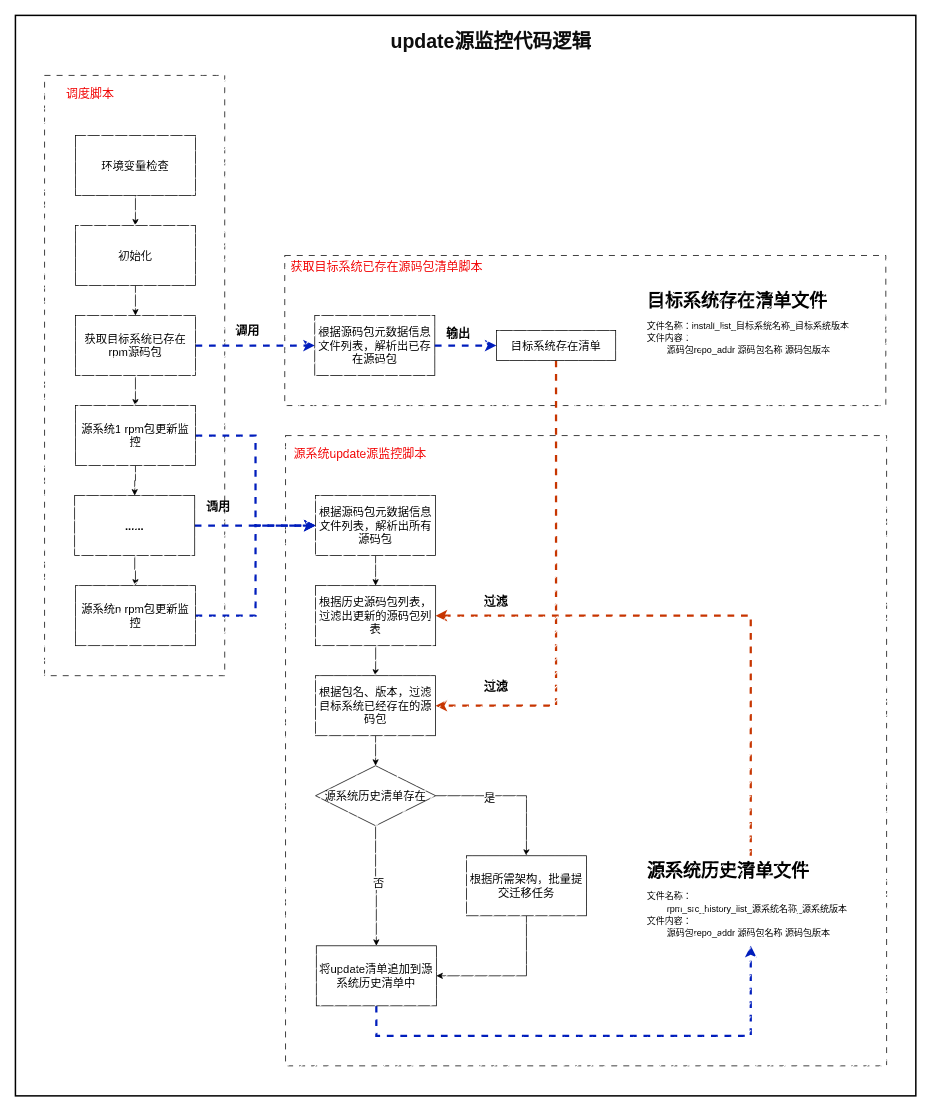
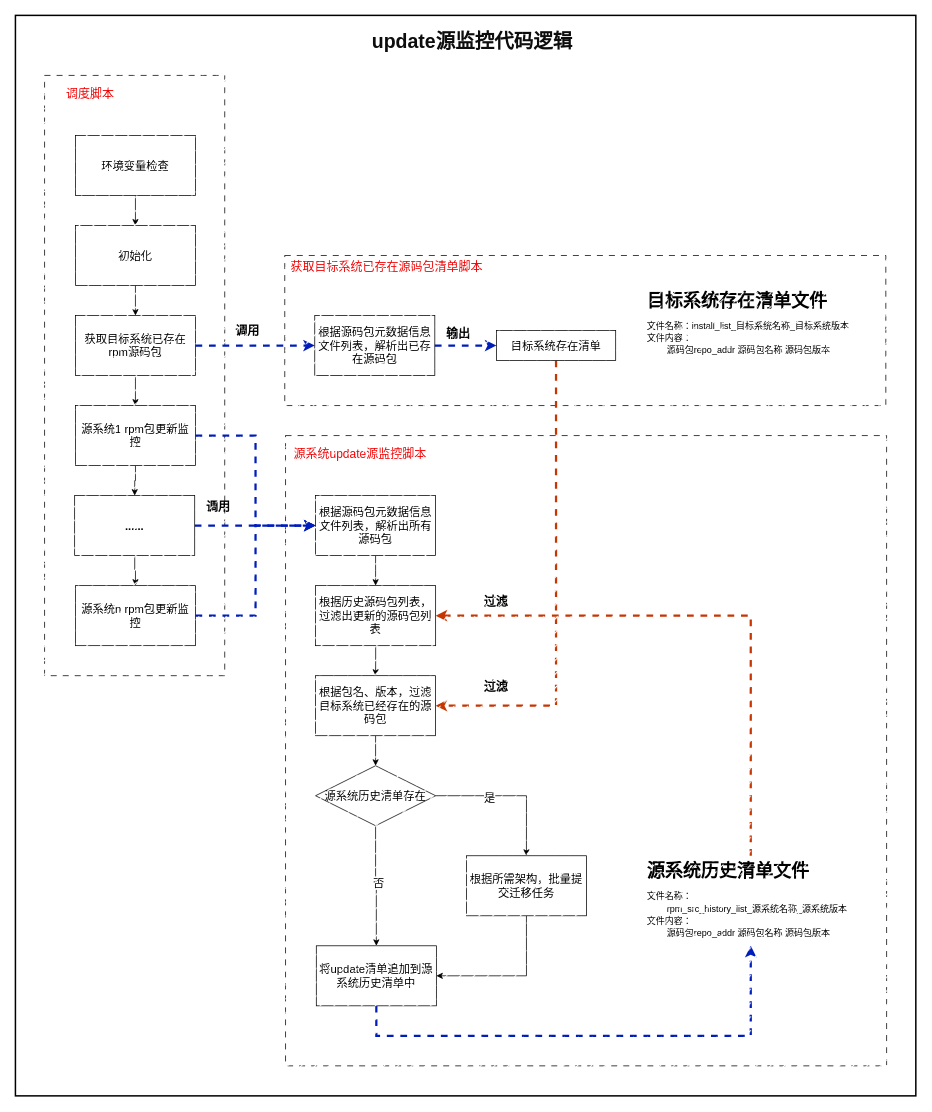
(491, 42) -> (472, 42)
